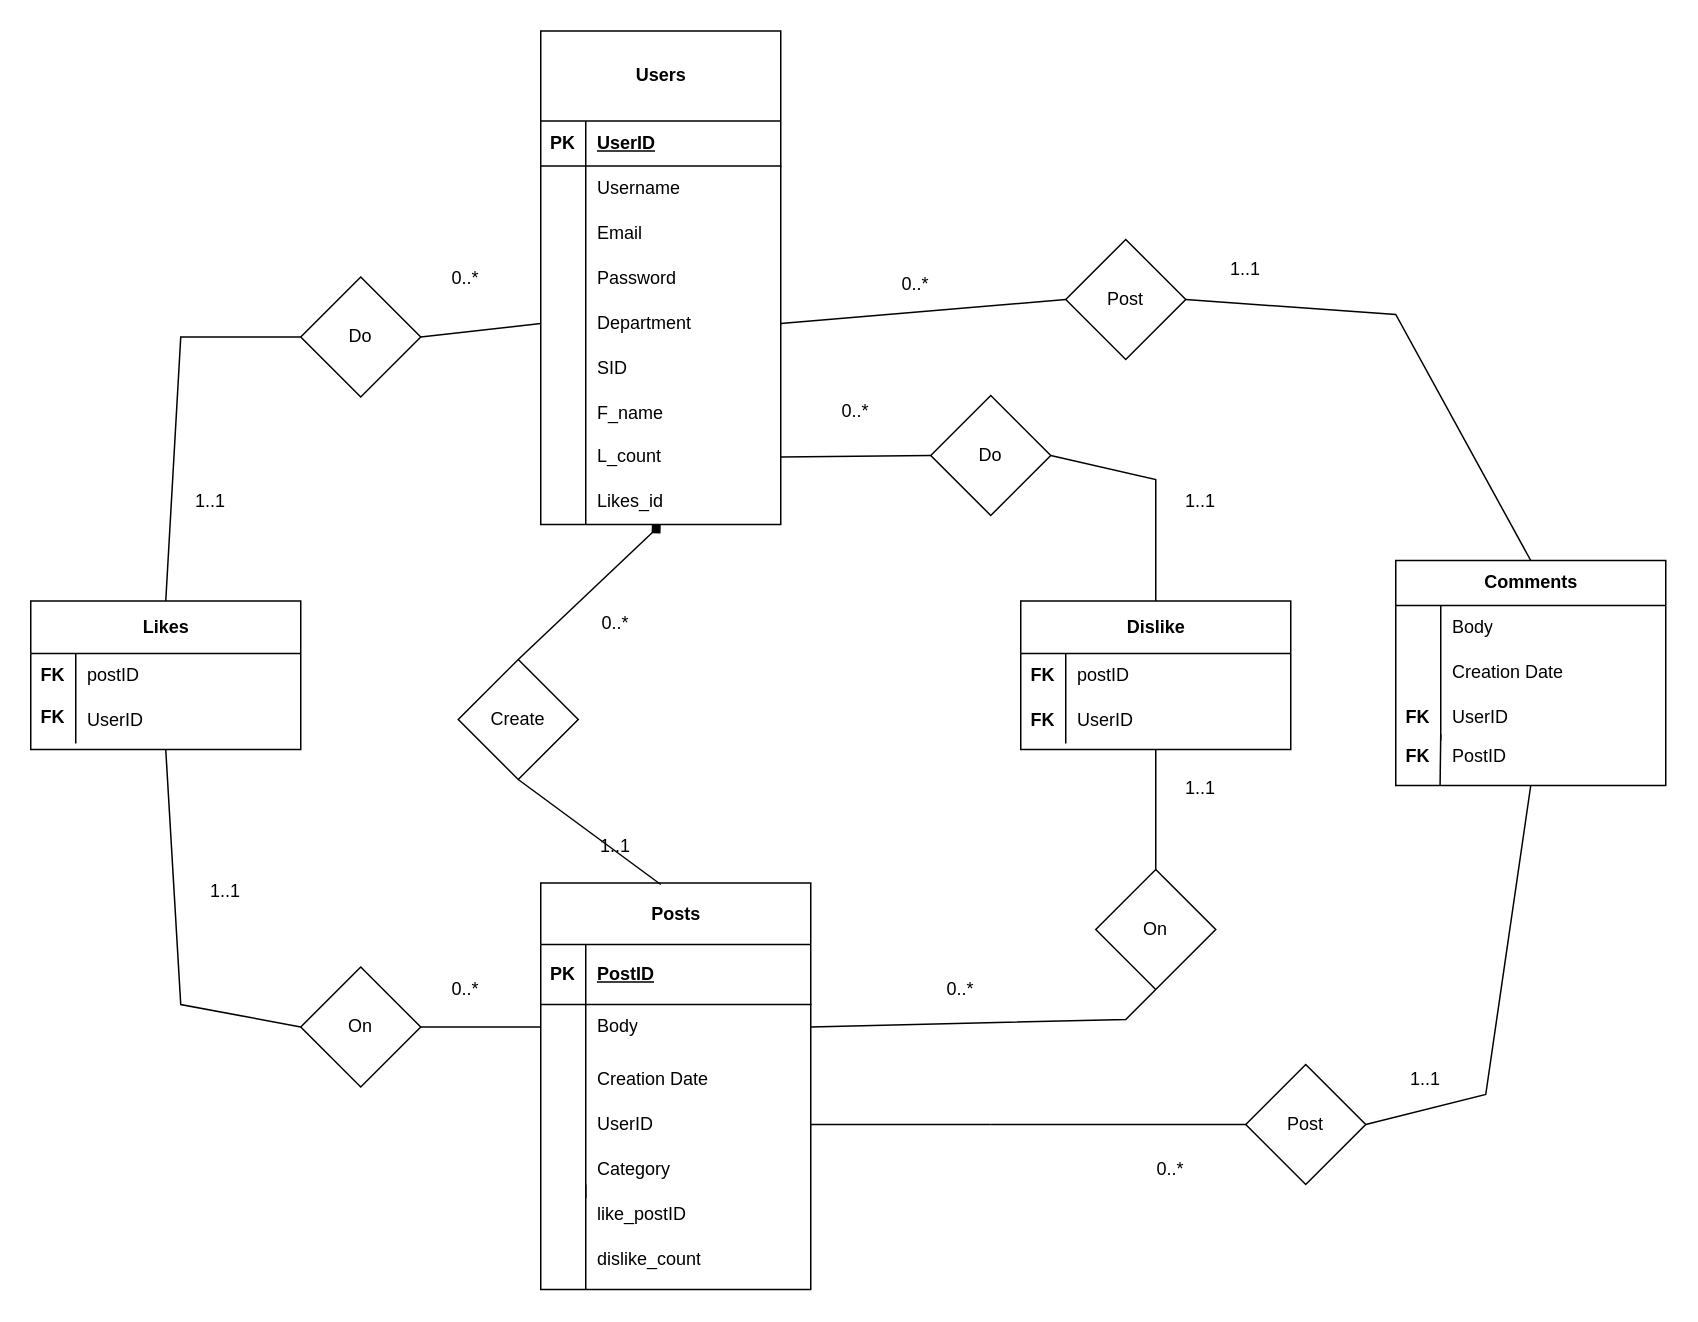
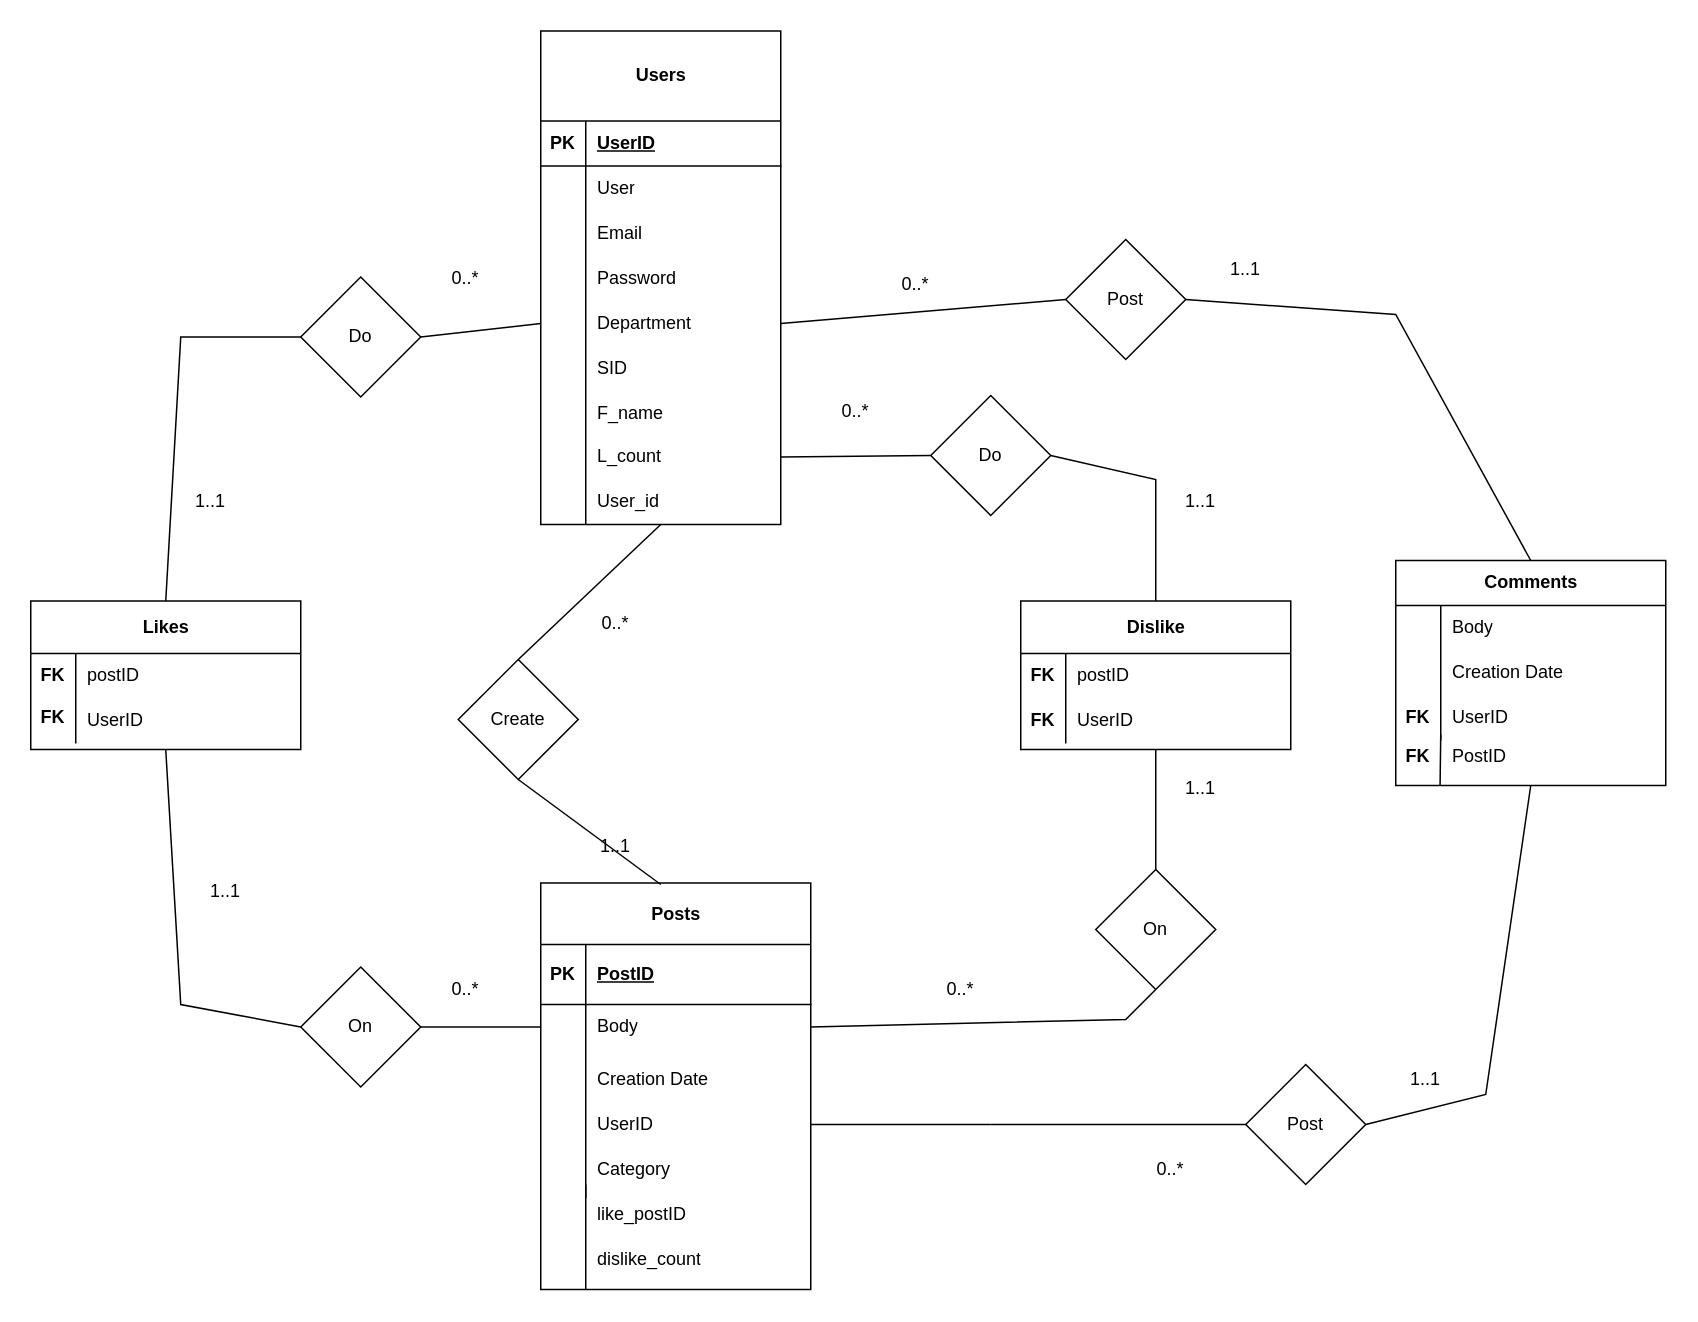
(638, 188) -> (618, 188)
(633, 502) -> (631, 502)
(652, 533) -> (654, 530)
